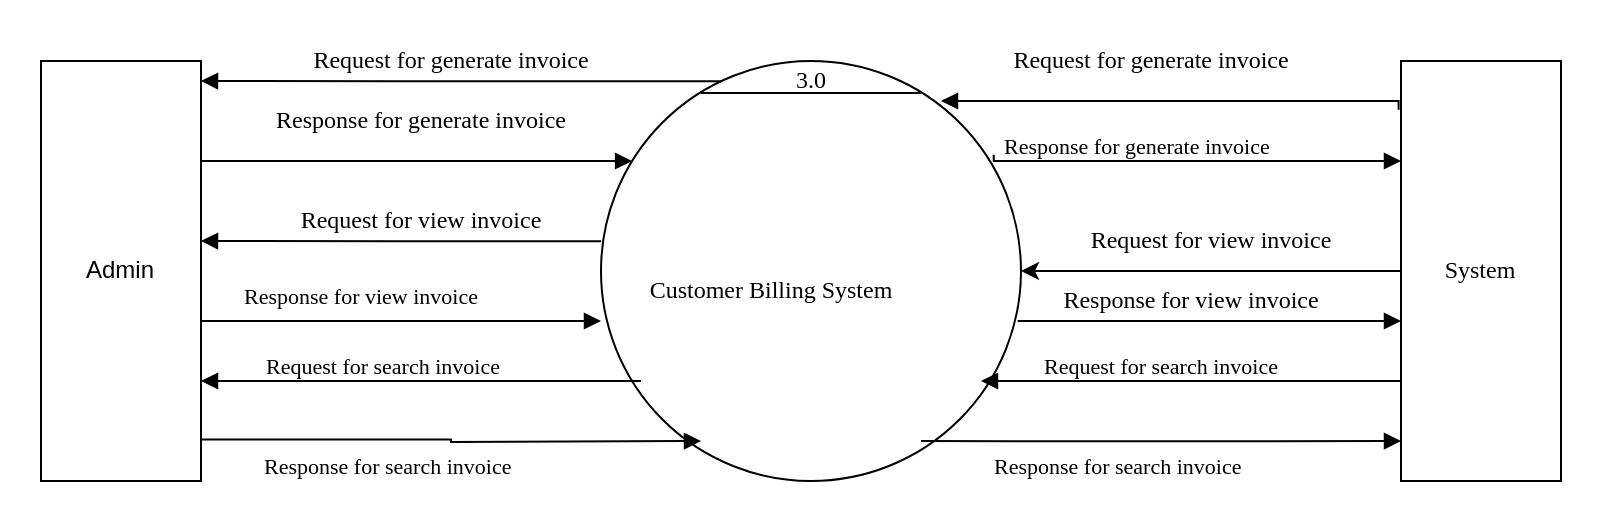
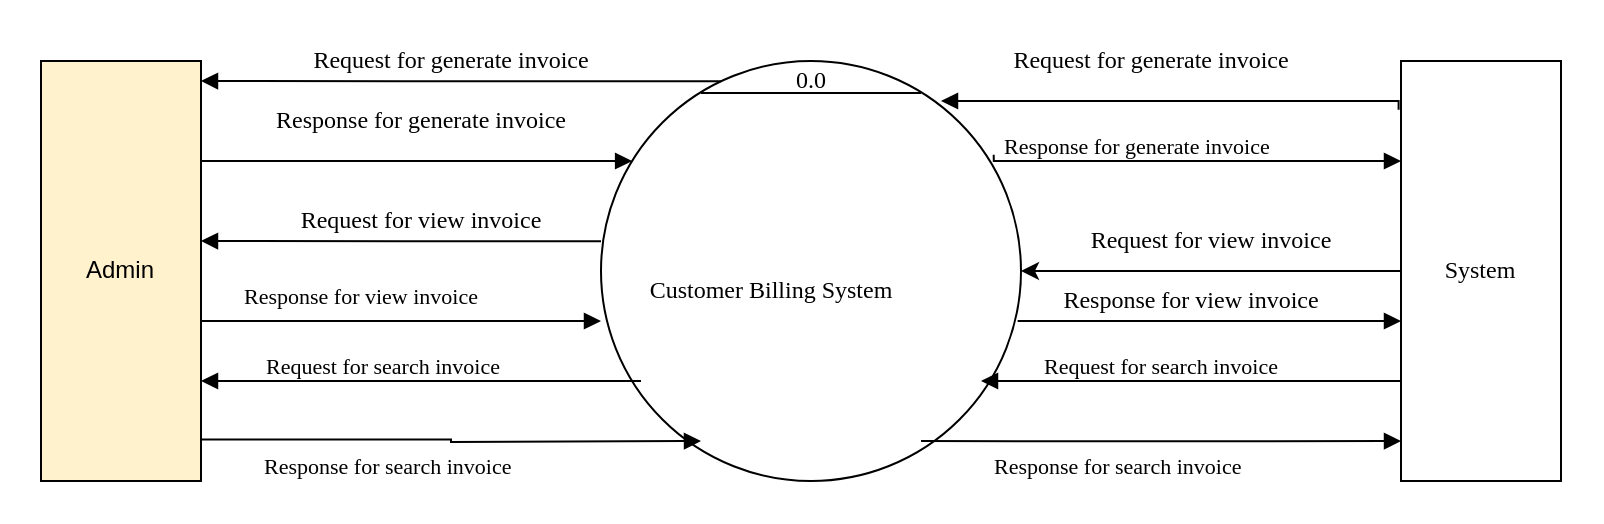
(812, 81) -> (812, 81)
(121, 271) -> (121, 271)
